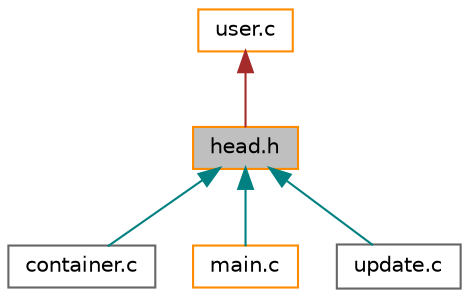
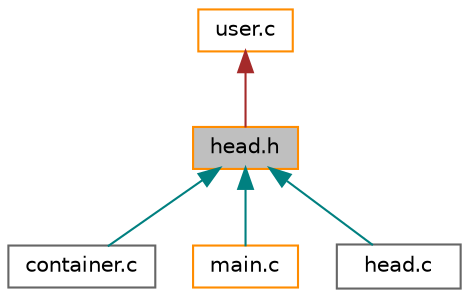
(399, 267) -> (399, 267)
